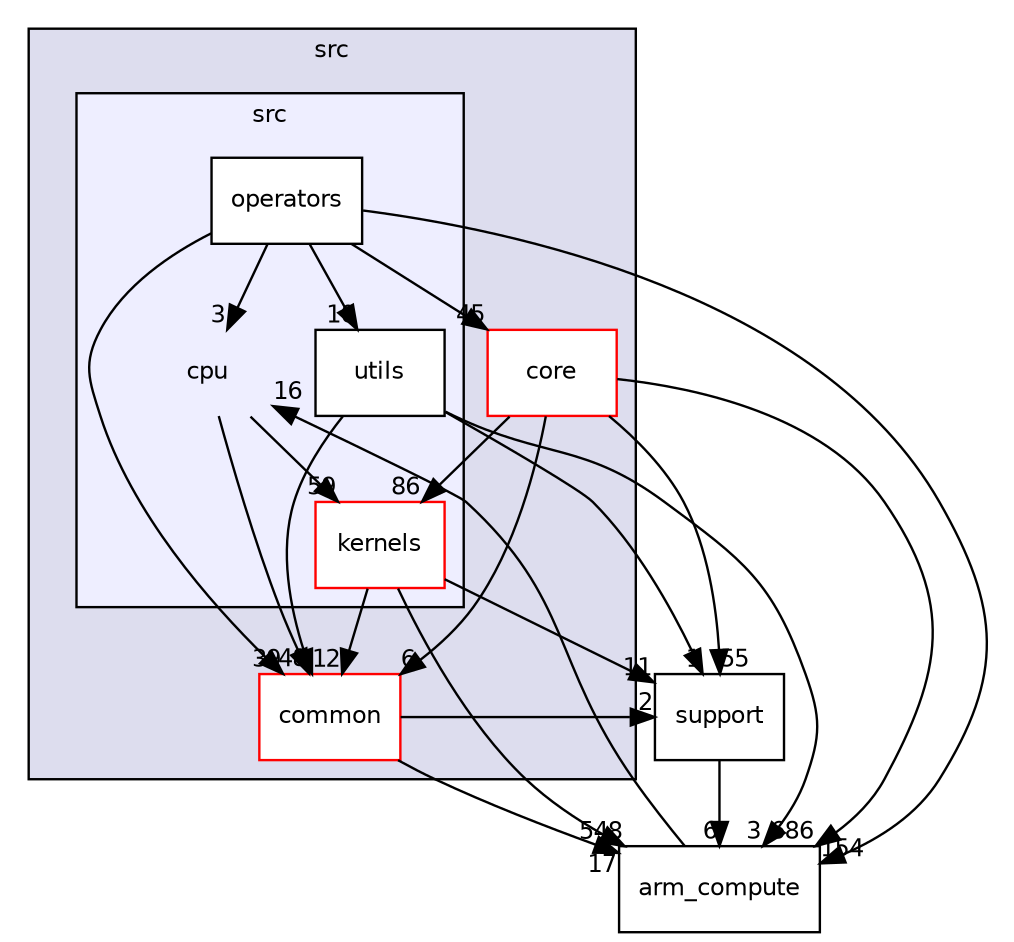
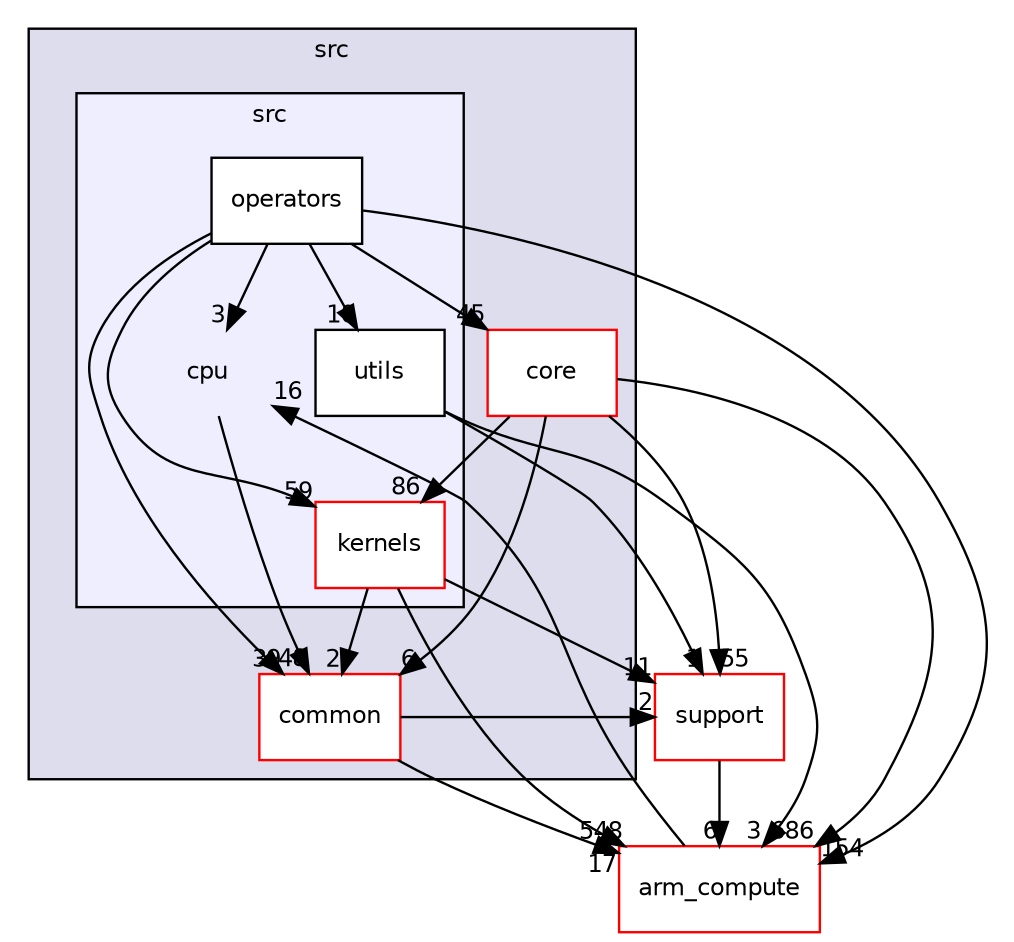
(285, 451) -> (116, 405)
(289, 528) -> none
(719, 717) -> (719, 717)
(719, 889) -> (719, 889)
